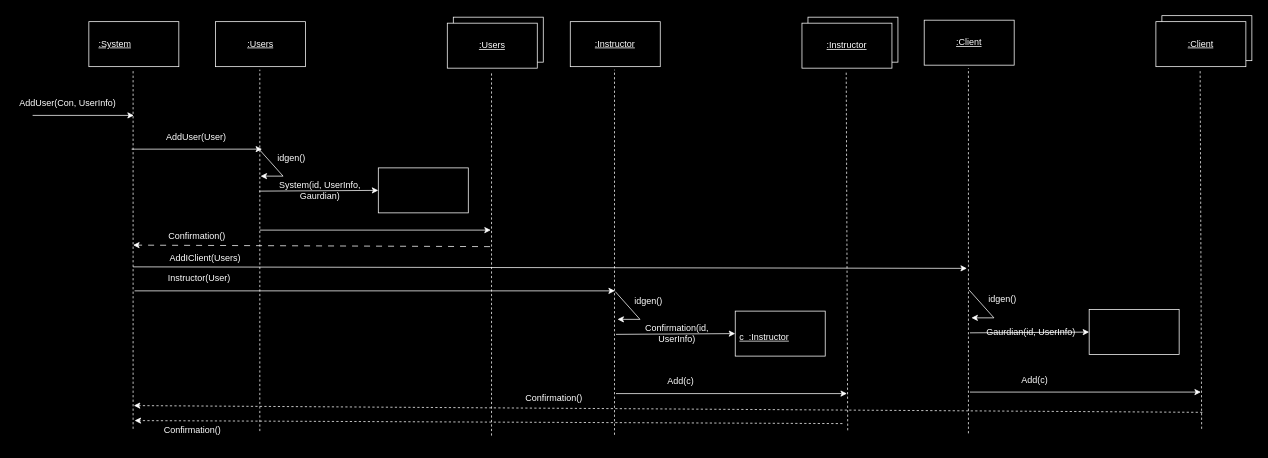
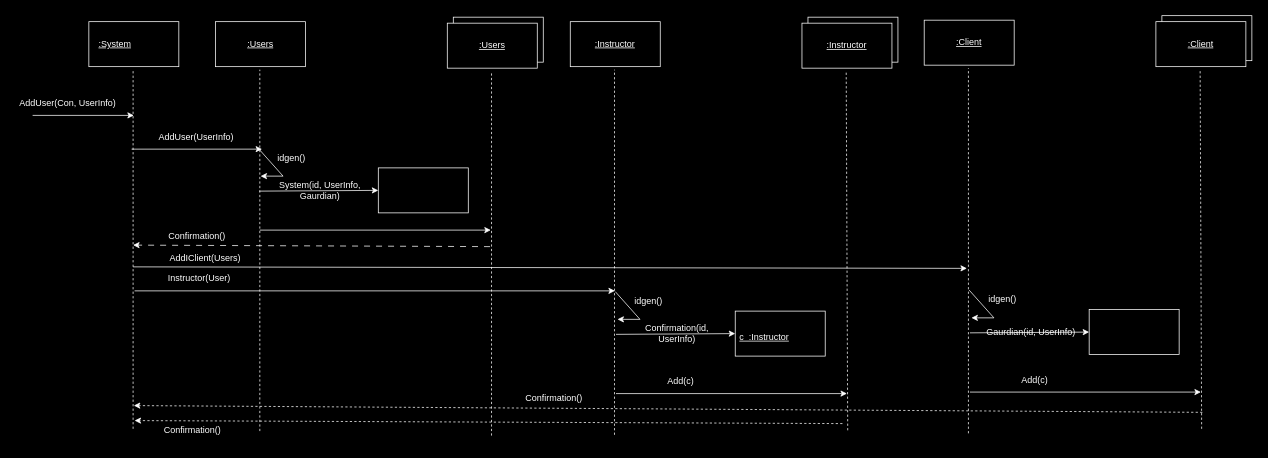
(197, 137) -> (197, 137)
